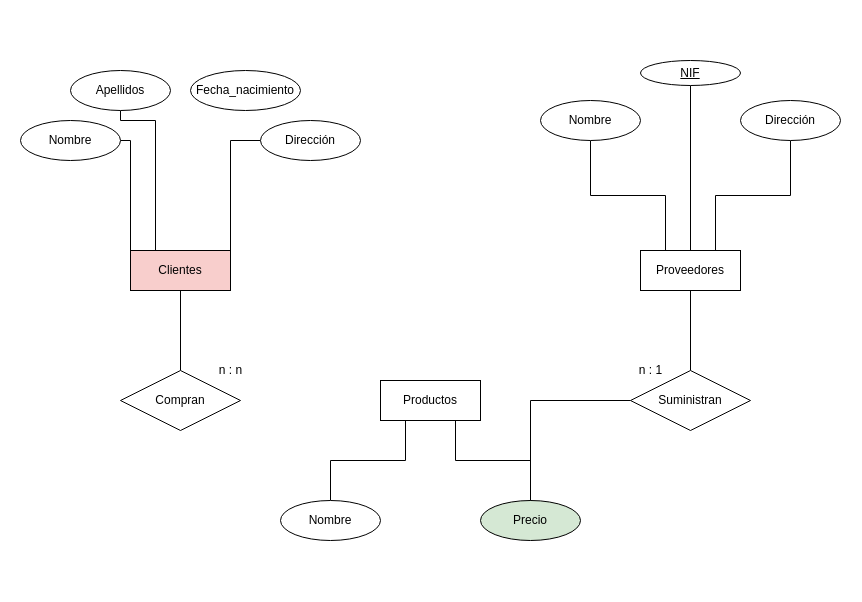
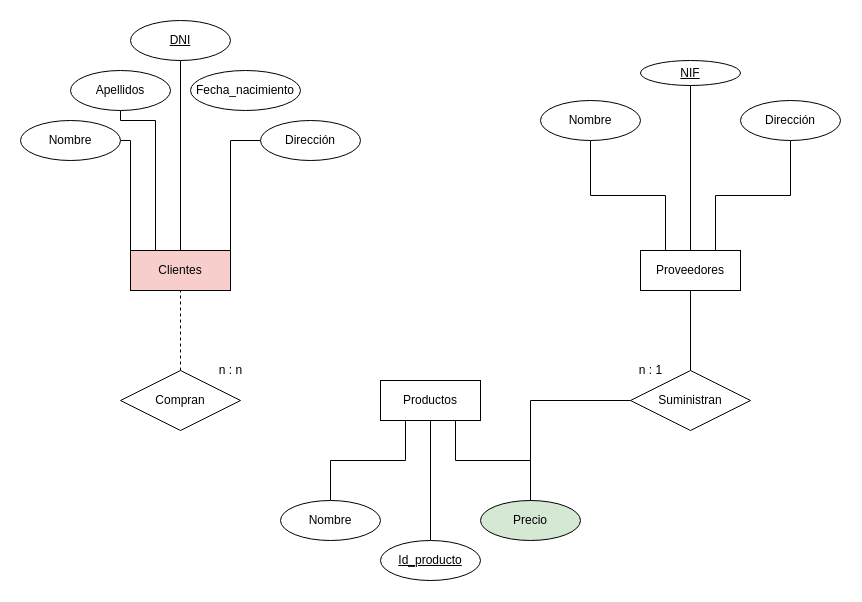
none -> (181, 41)
none -> (181, 156)
(181, 330) -> (181, 330)
none -> (431, 481)
none -> (431, 561)
